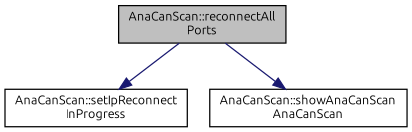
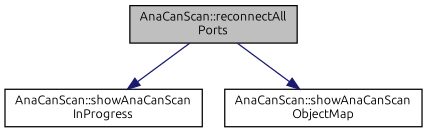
(96, 108) -> (104, 108)
(308, 108) -> (323, 108)
